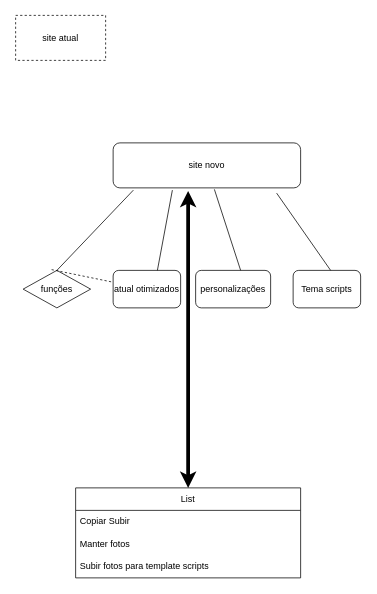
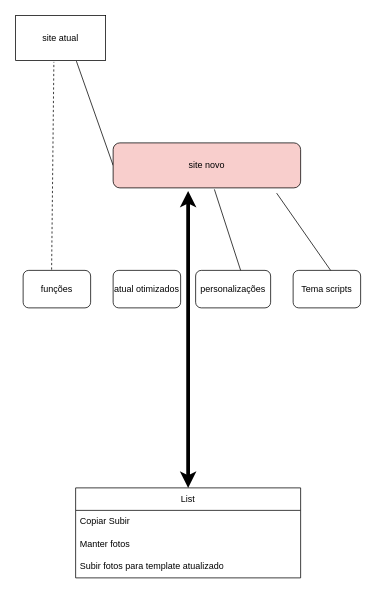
(60, 38) -> (60, 38)
none -> (95, 113)
(207, 165) -> (207, 165)
(96, 230) -> none
(165, 230) -> none
(81, 276) -> (52, 166)
(57, 289) -> (57, 289)
(155, 567) -> (161, 567)
